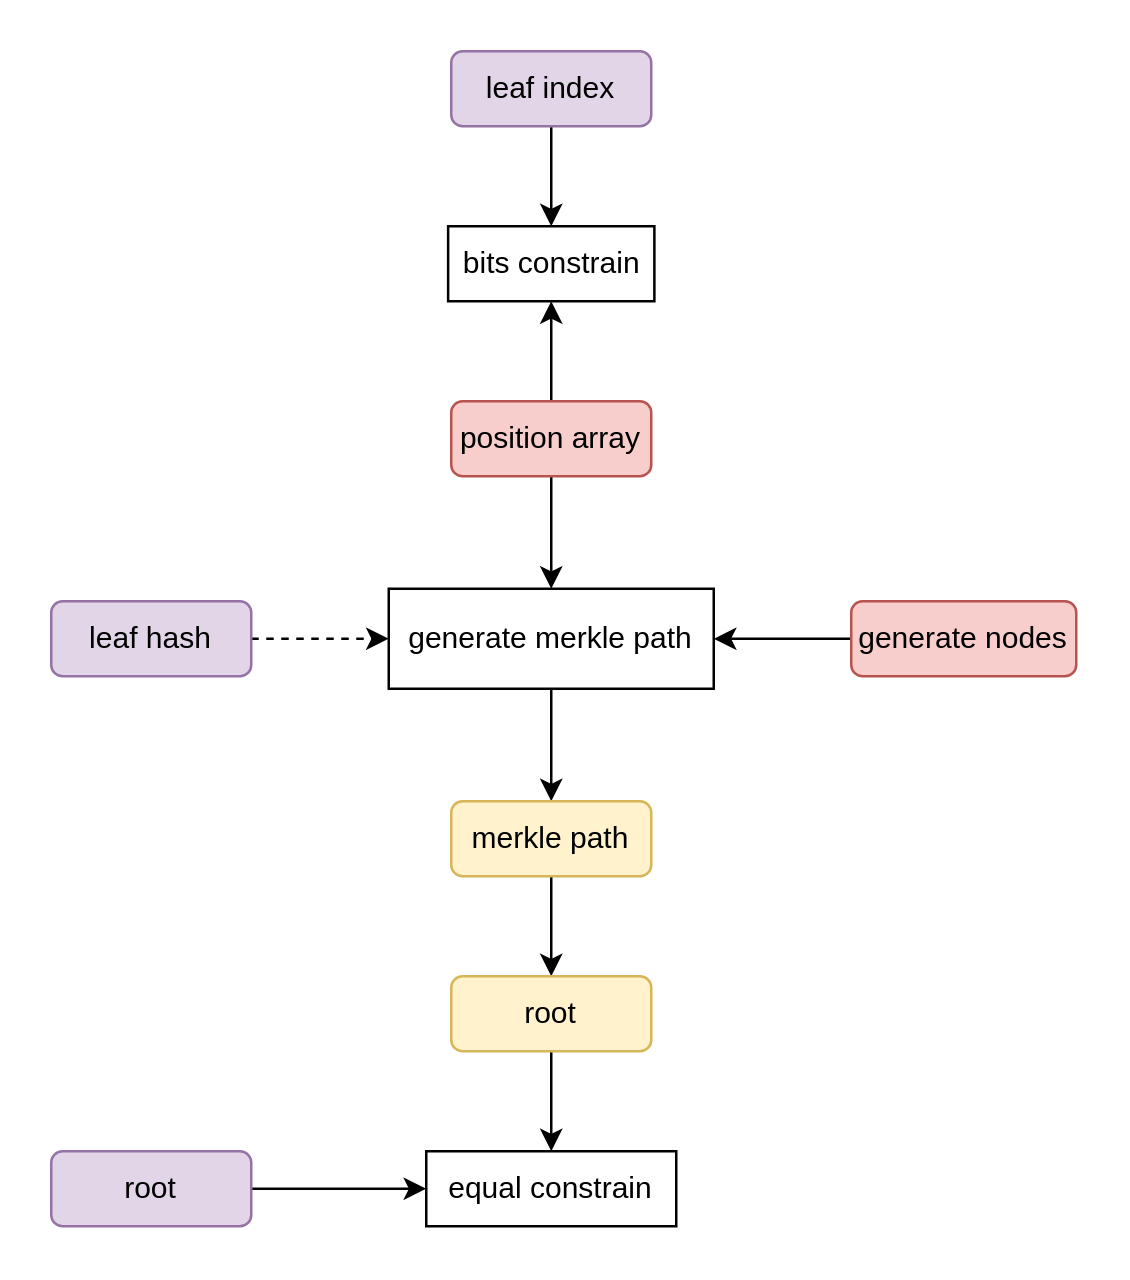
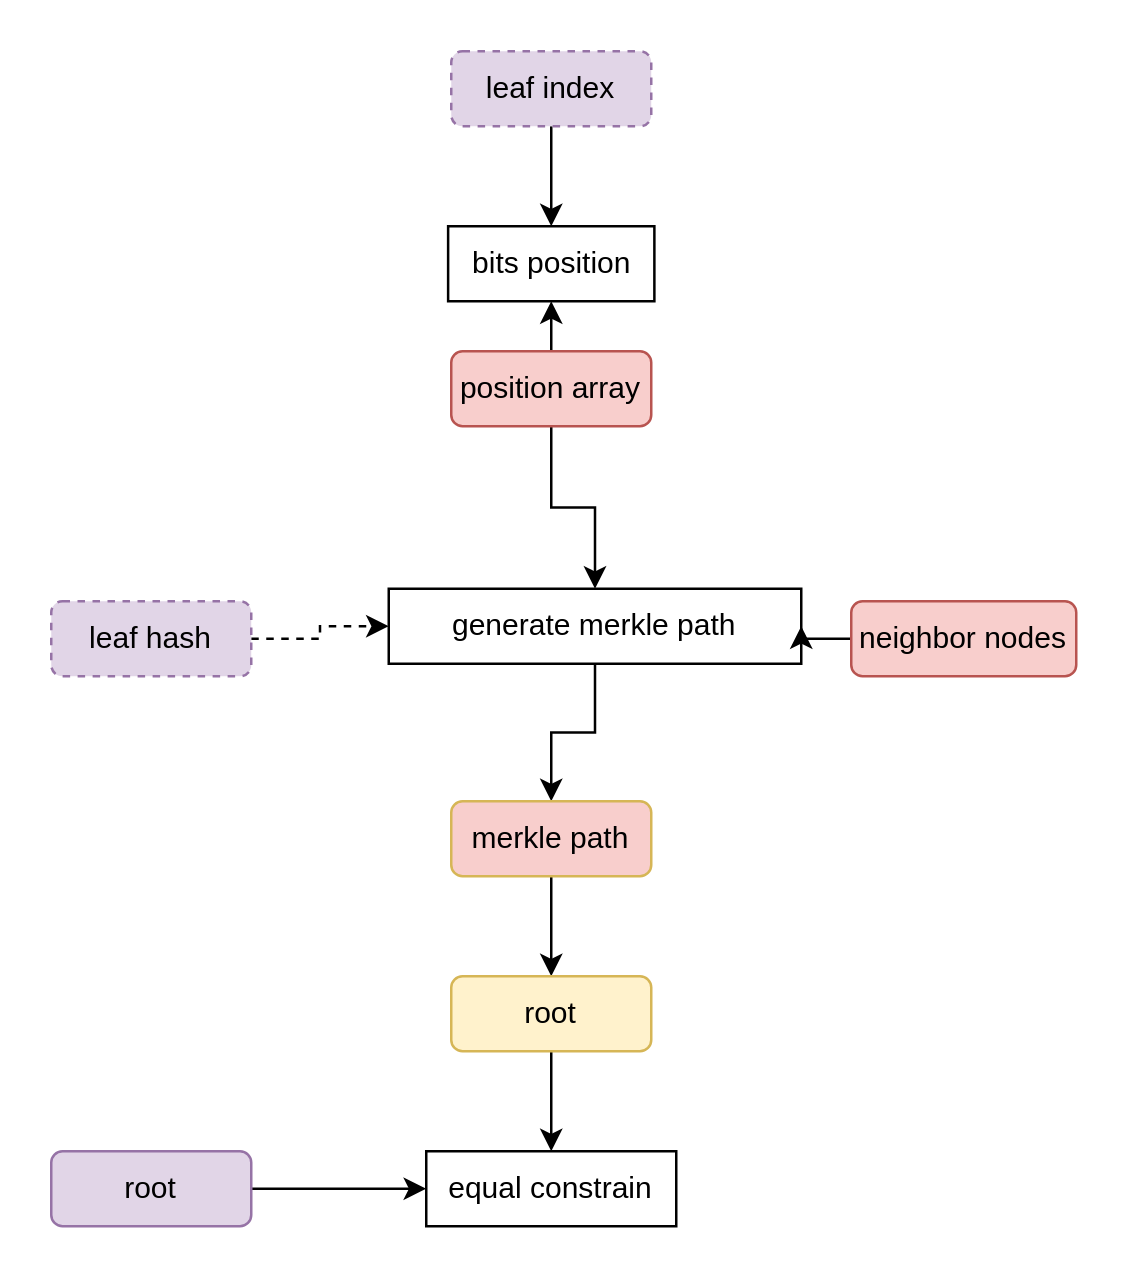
(551, 89) -> (551, 89)
(553, 264) -> (553, 264)
(551, 439) -> (551, 389)
(151, 639) -> (151, 639)
(551, 639) -> (595, 626)
(964, 639) -> (964, 639)
(551, 839) -> (551, 839)
